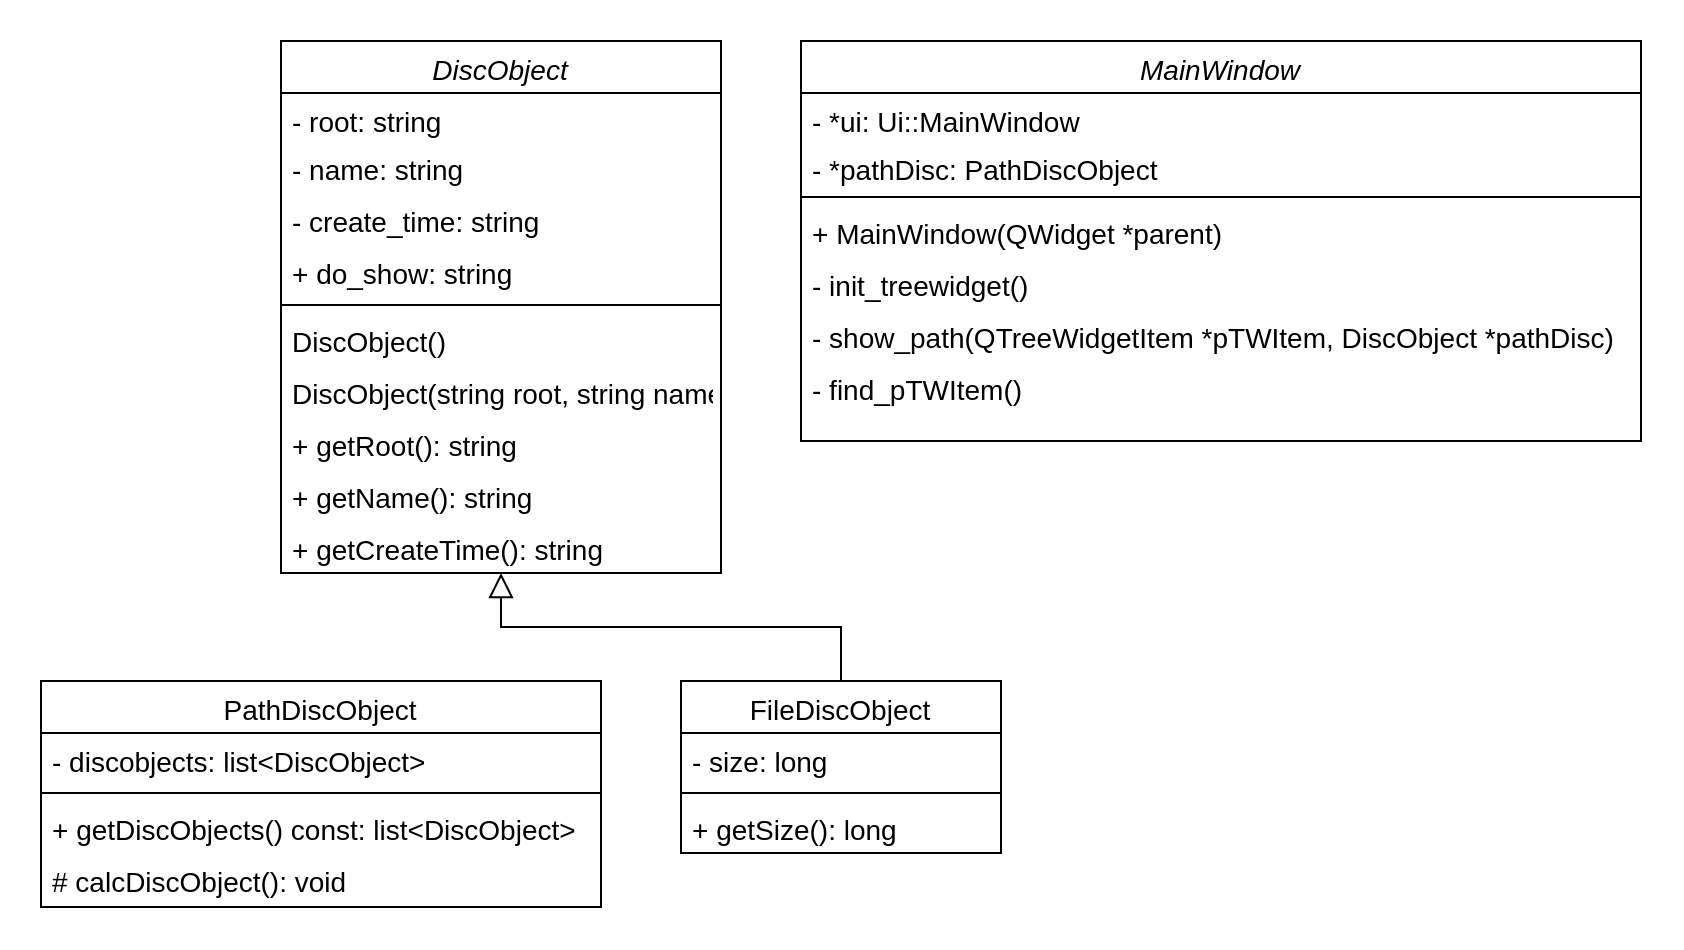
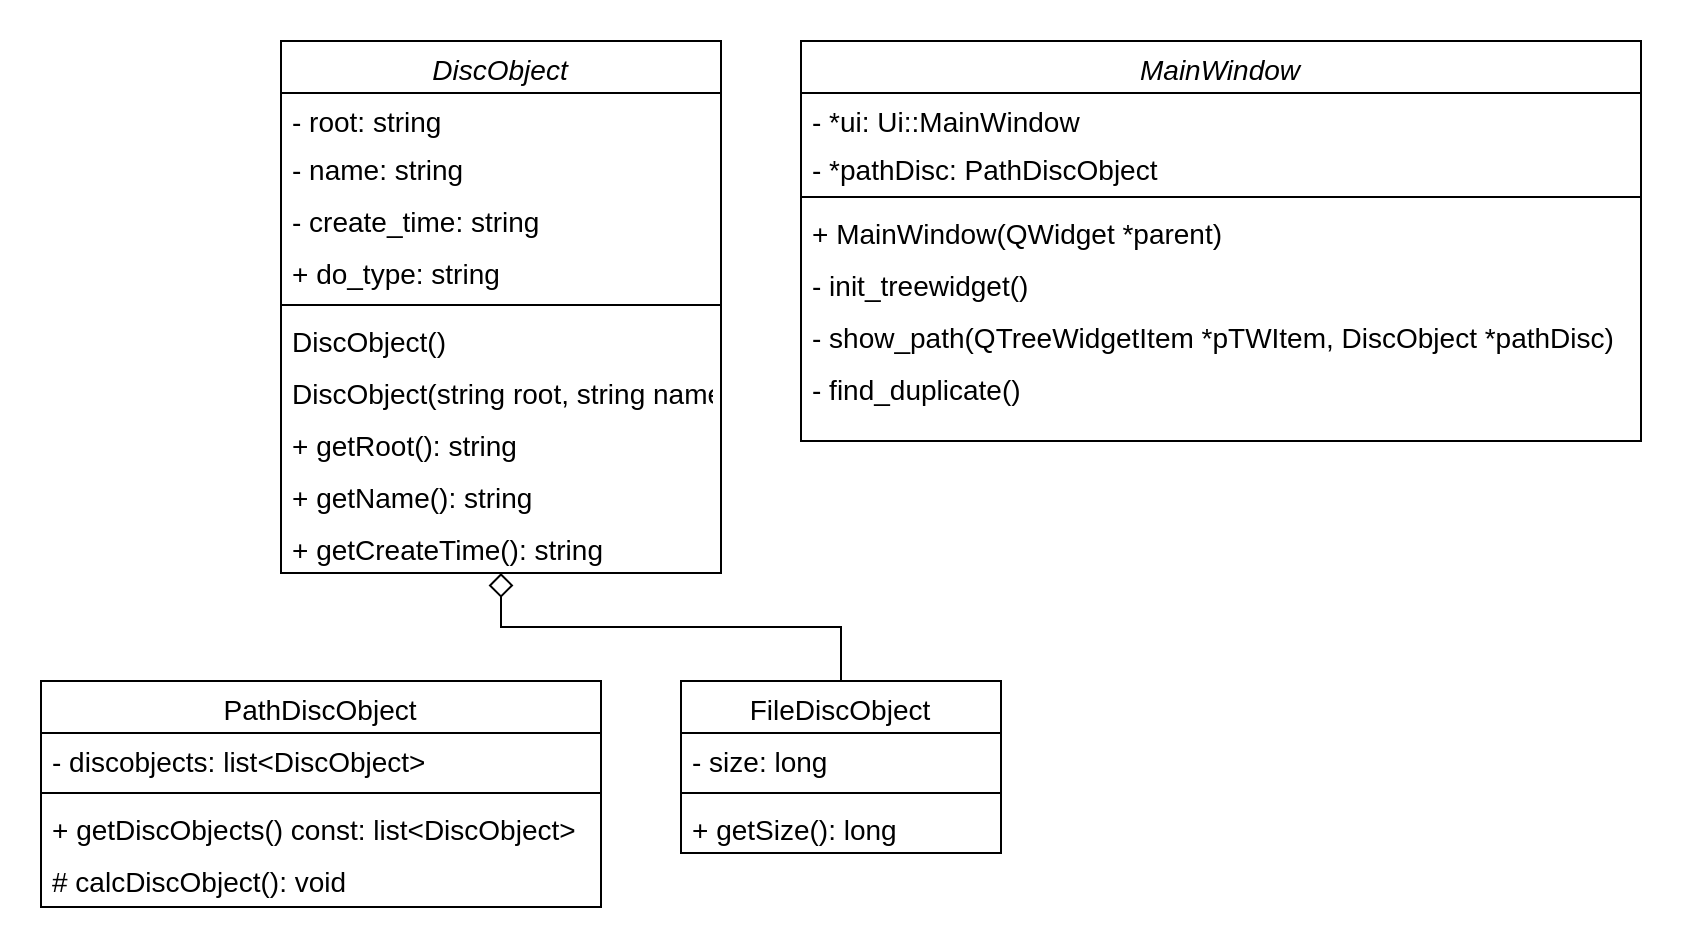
(411, 275) -> (411, 275)
(930, 391) -> (939, 391)
(501, 598) -> (501, 598)
